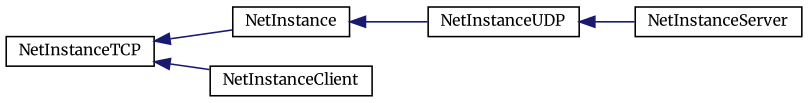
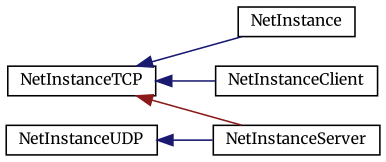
(397, 22) -> none
none -> (197, 113)
